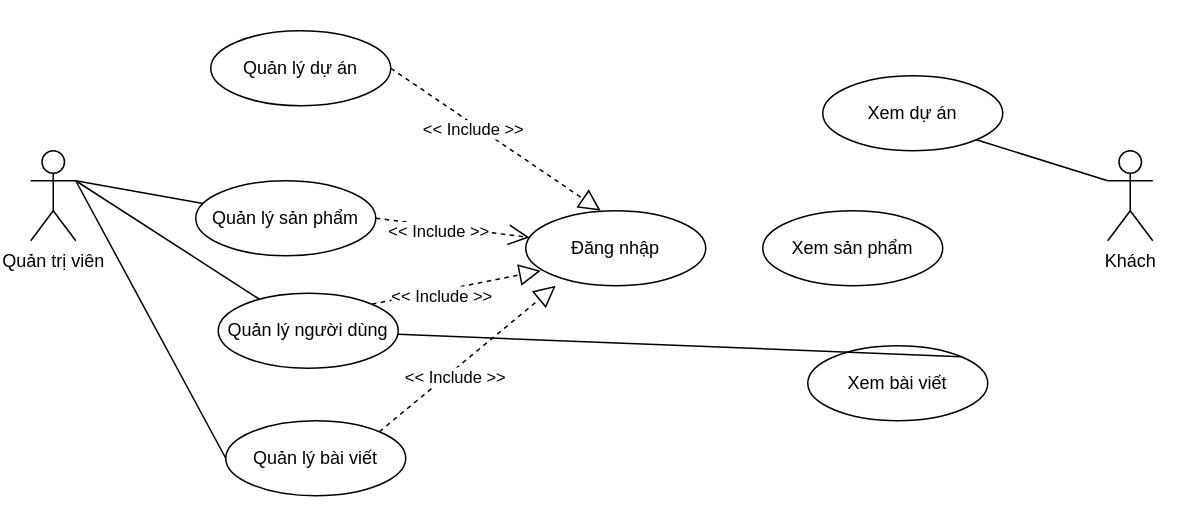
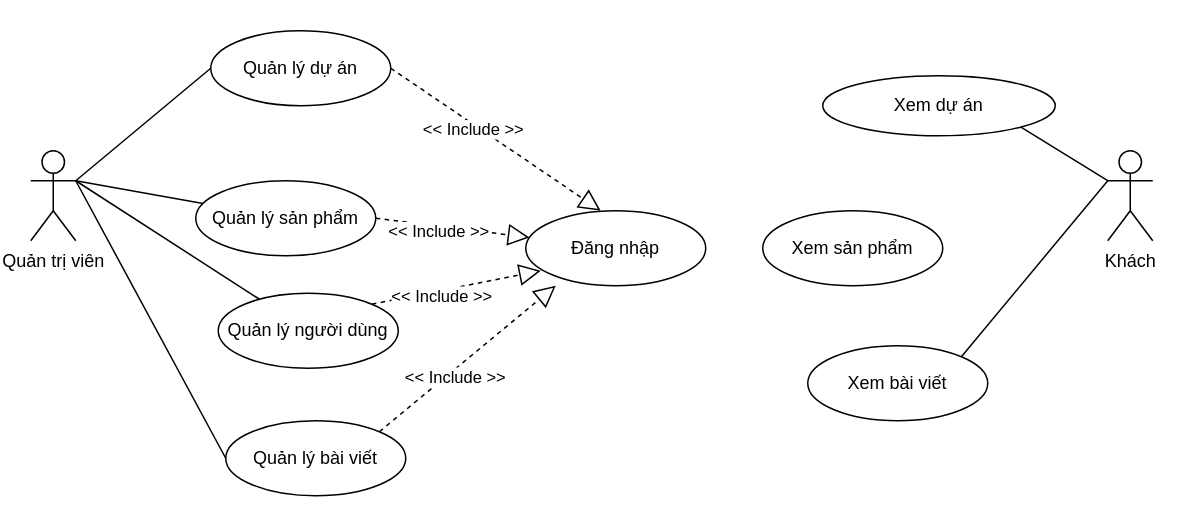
(913, 113) -> (939, 106)
none -> (144, 124)
(515, 236) -> (507, 235)
(680, 346) -> (1034, 269)
